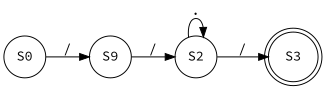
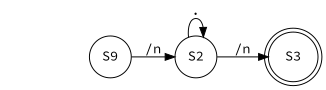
(153, 50) -> (153, 50)
(243, 50) -> (243, 50)
(25, 57) -> none
